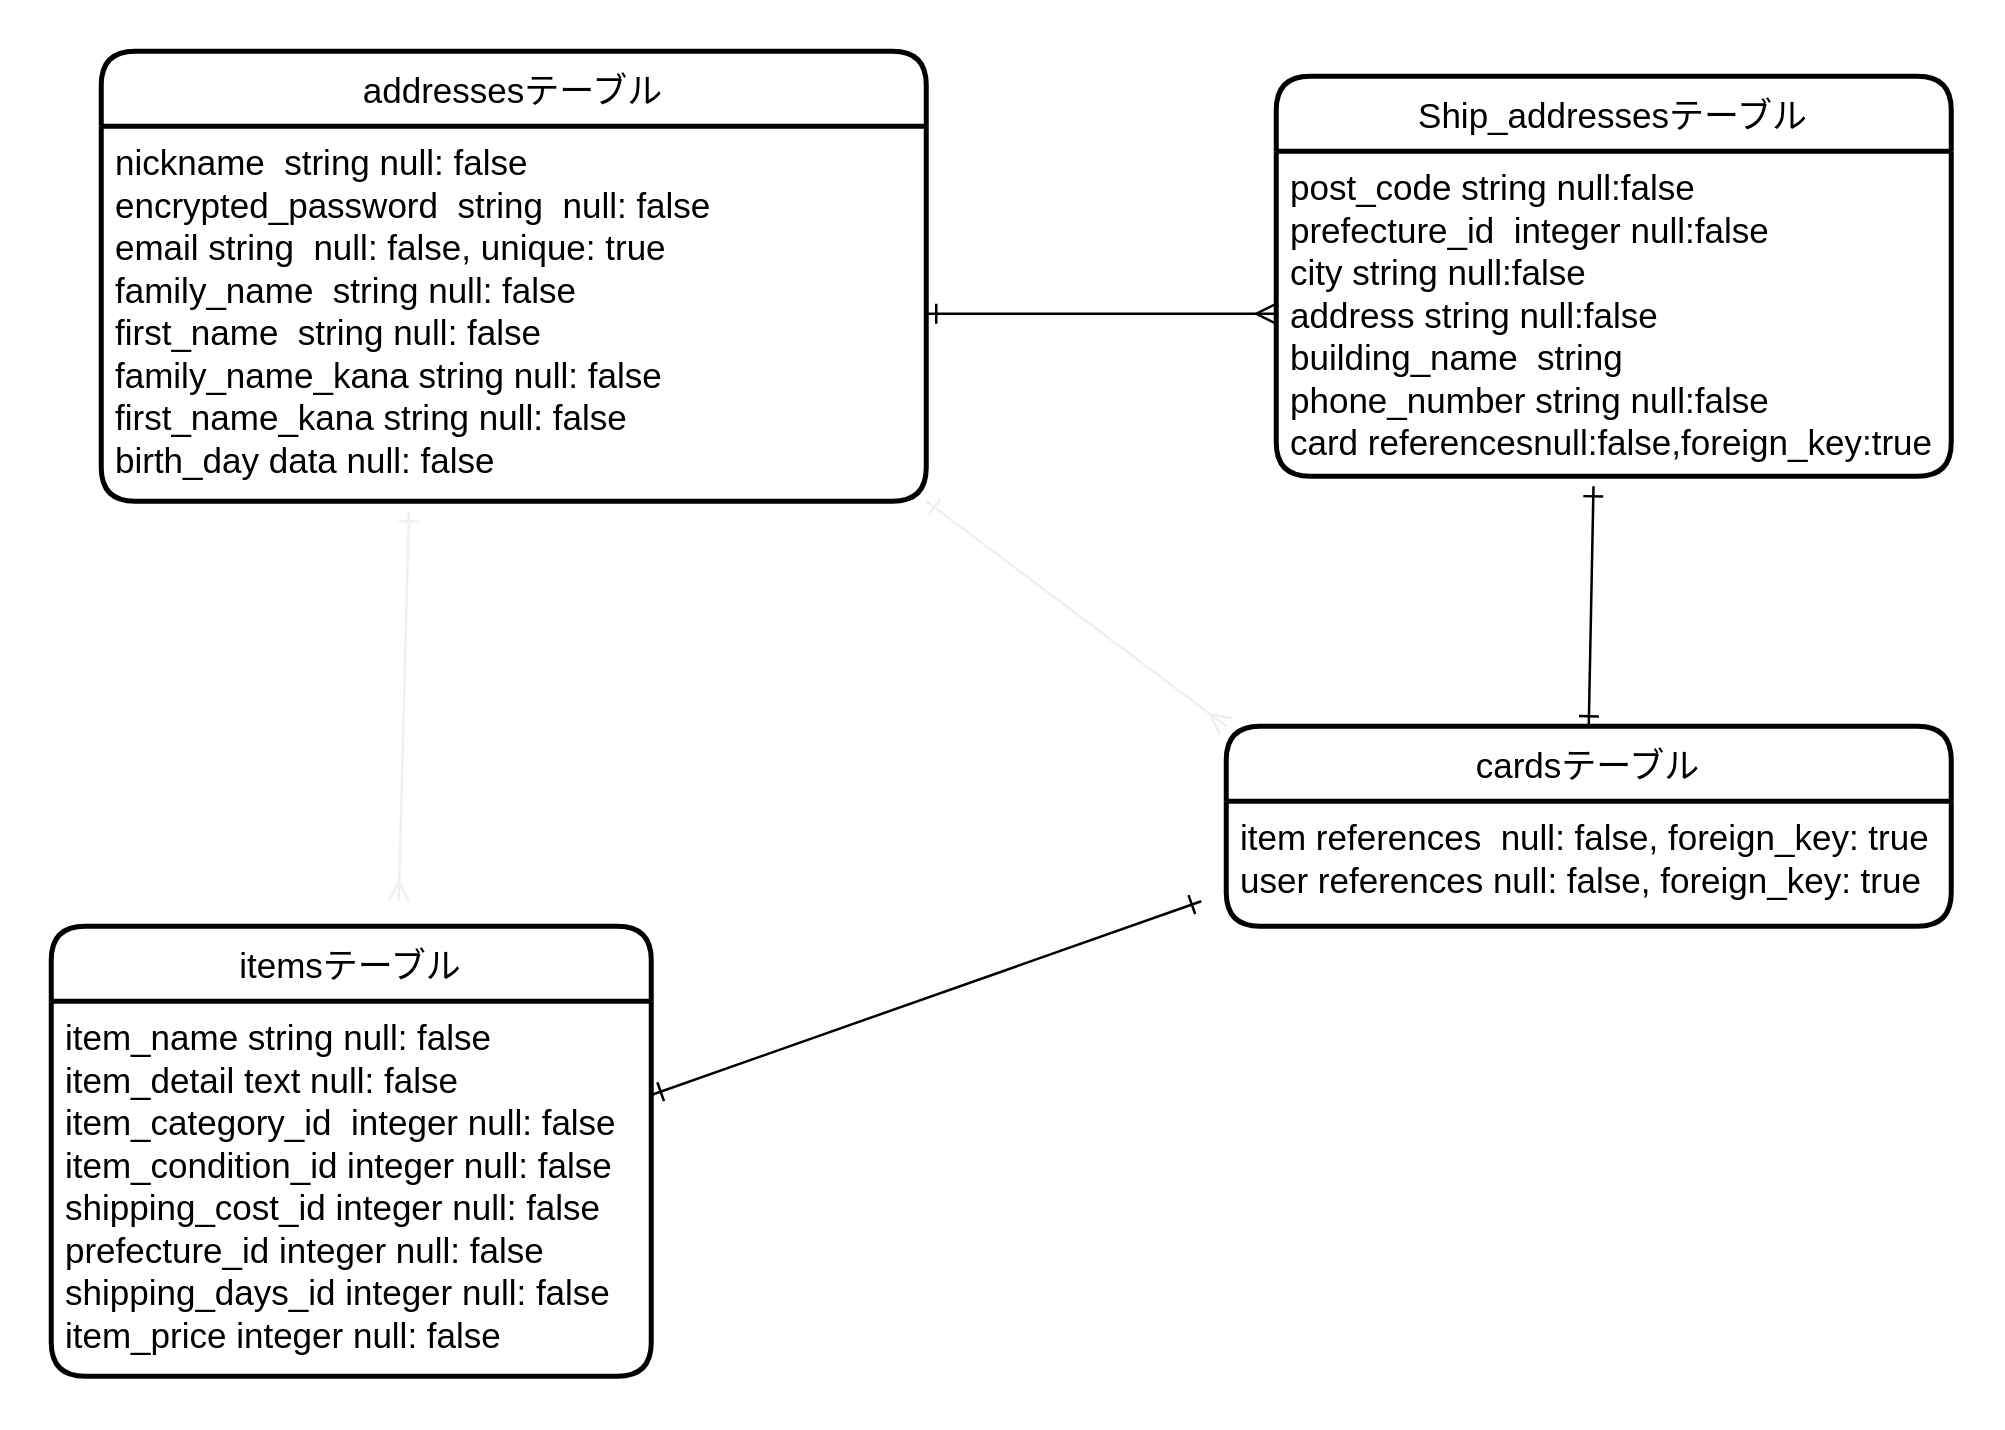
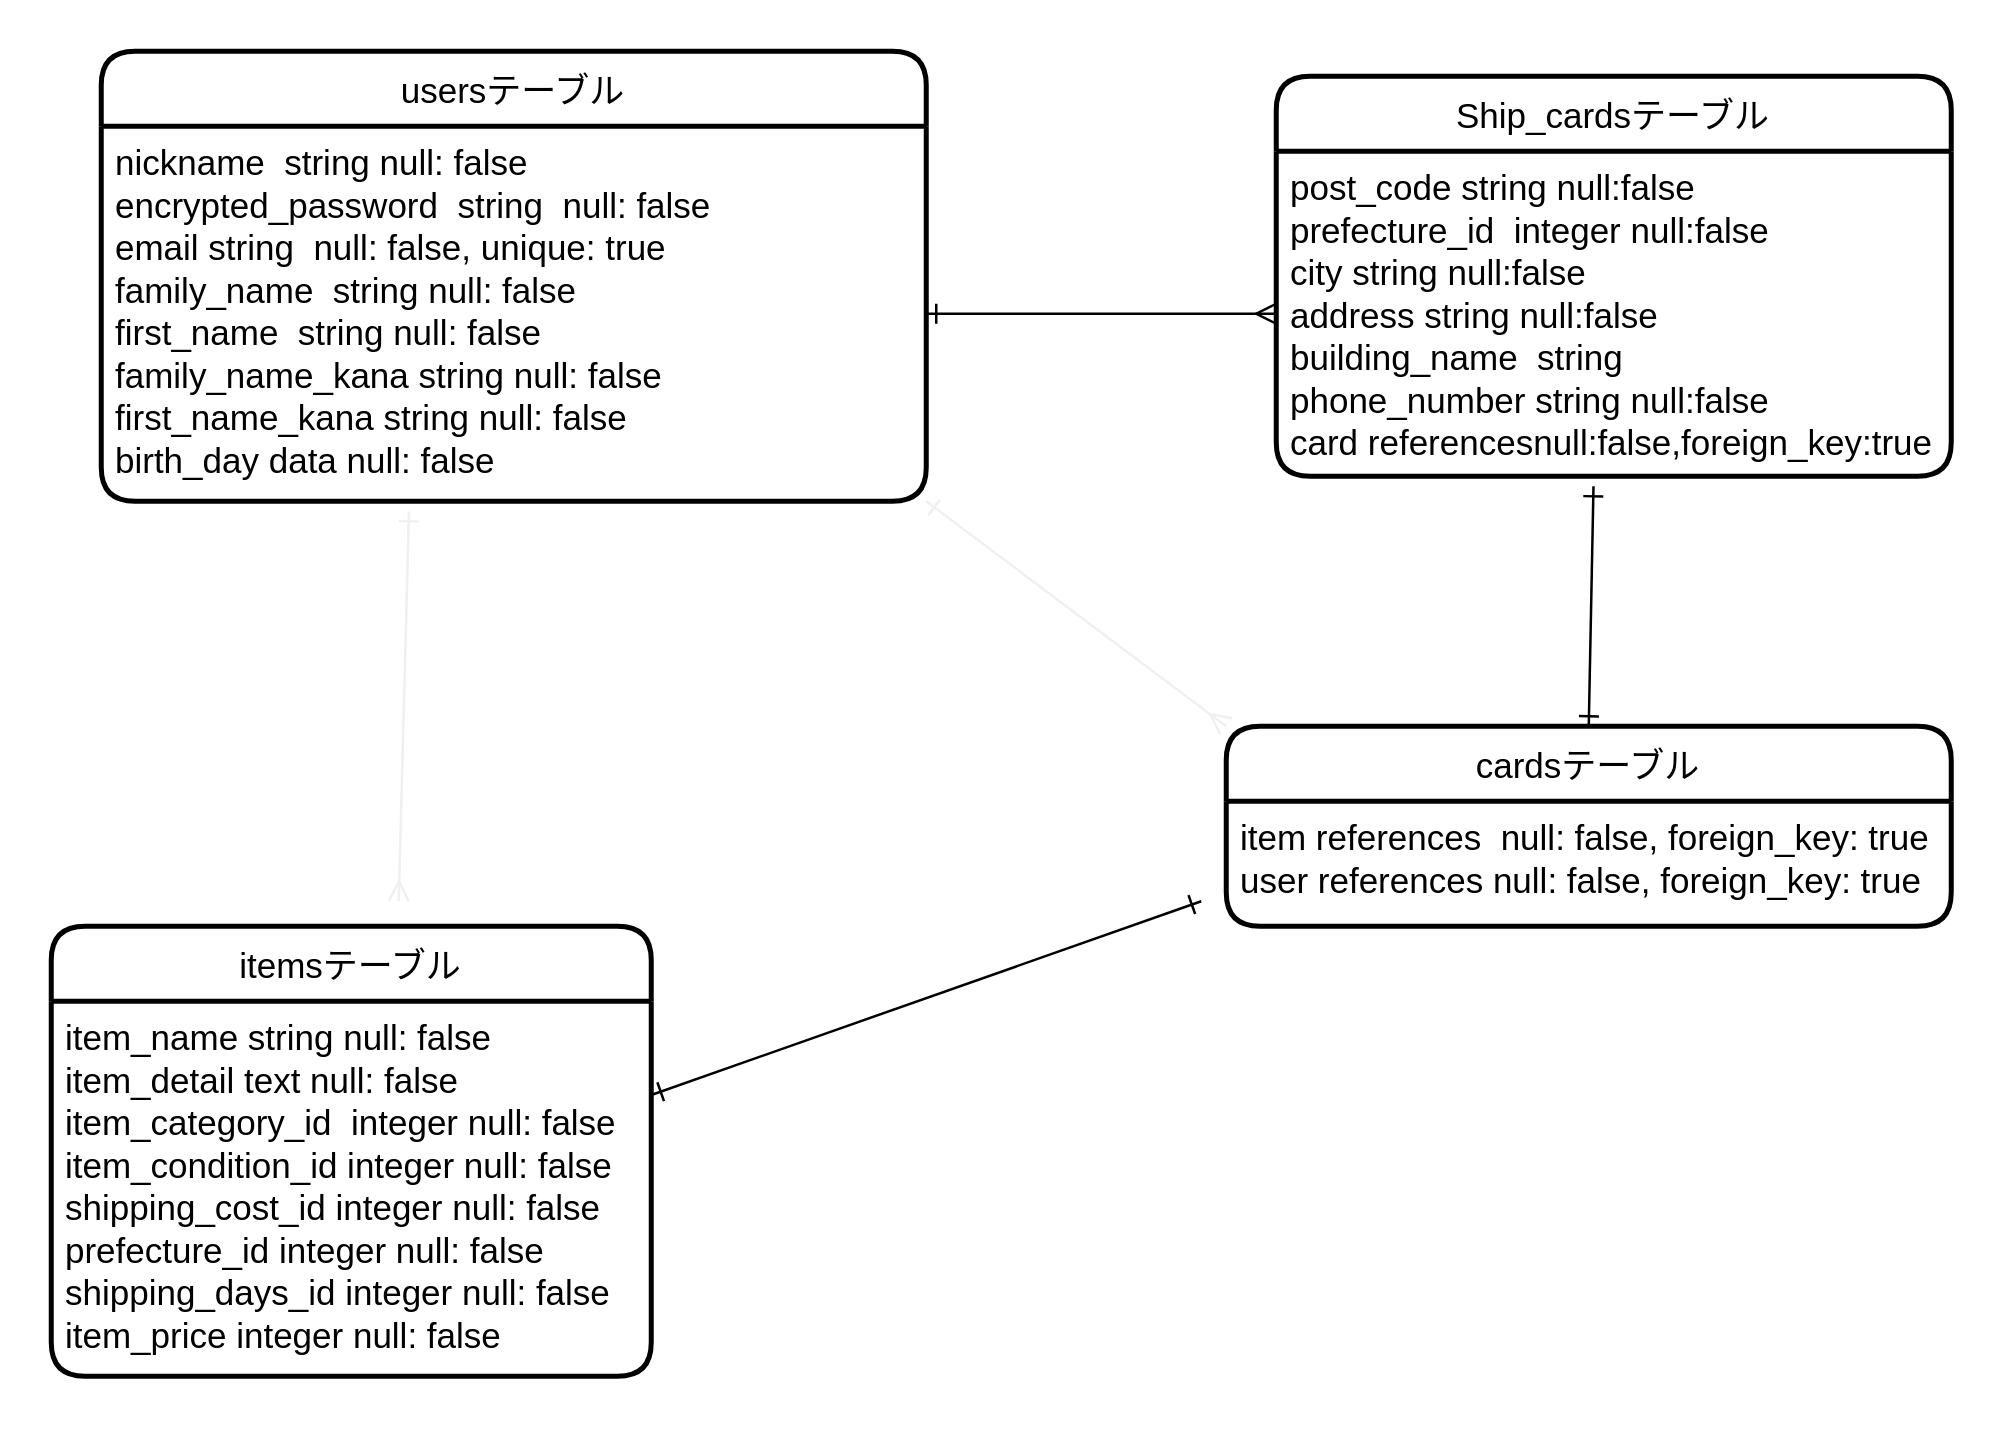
(513, 91) -> (513, 91)
(1613, 116) -> (1613, 116)
